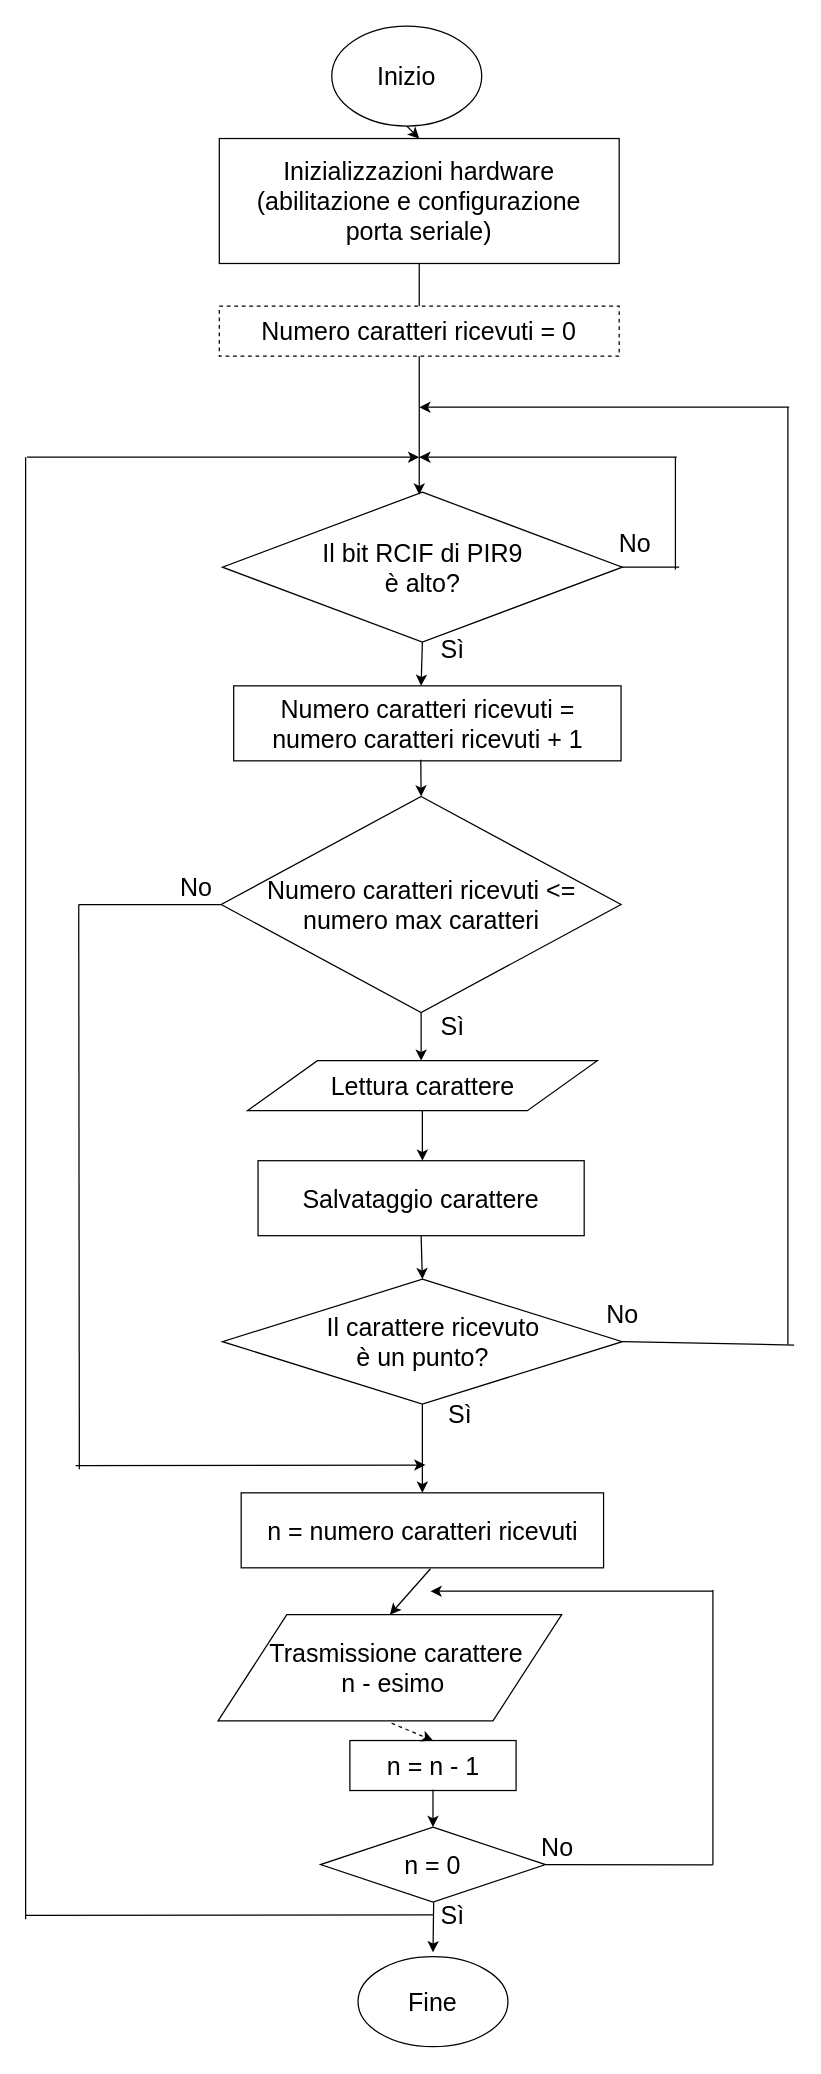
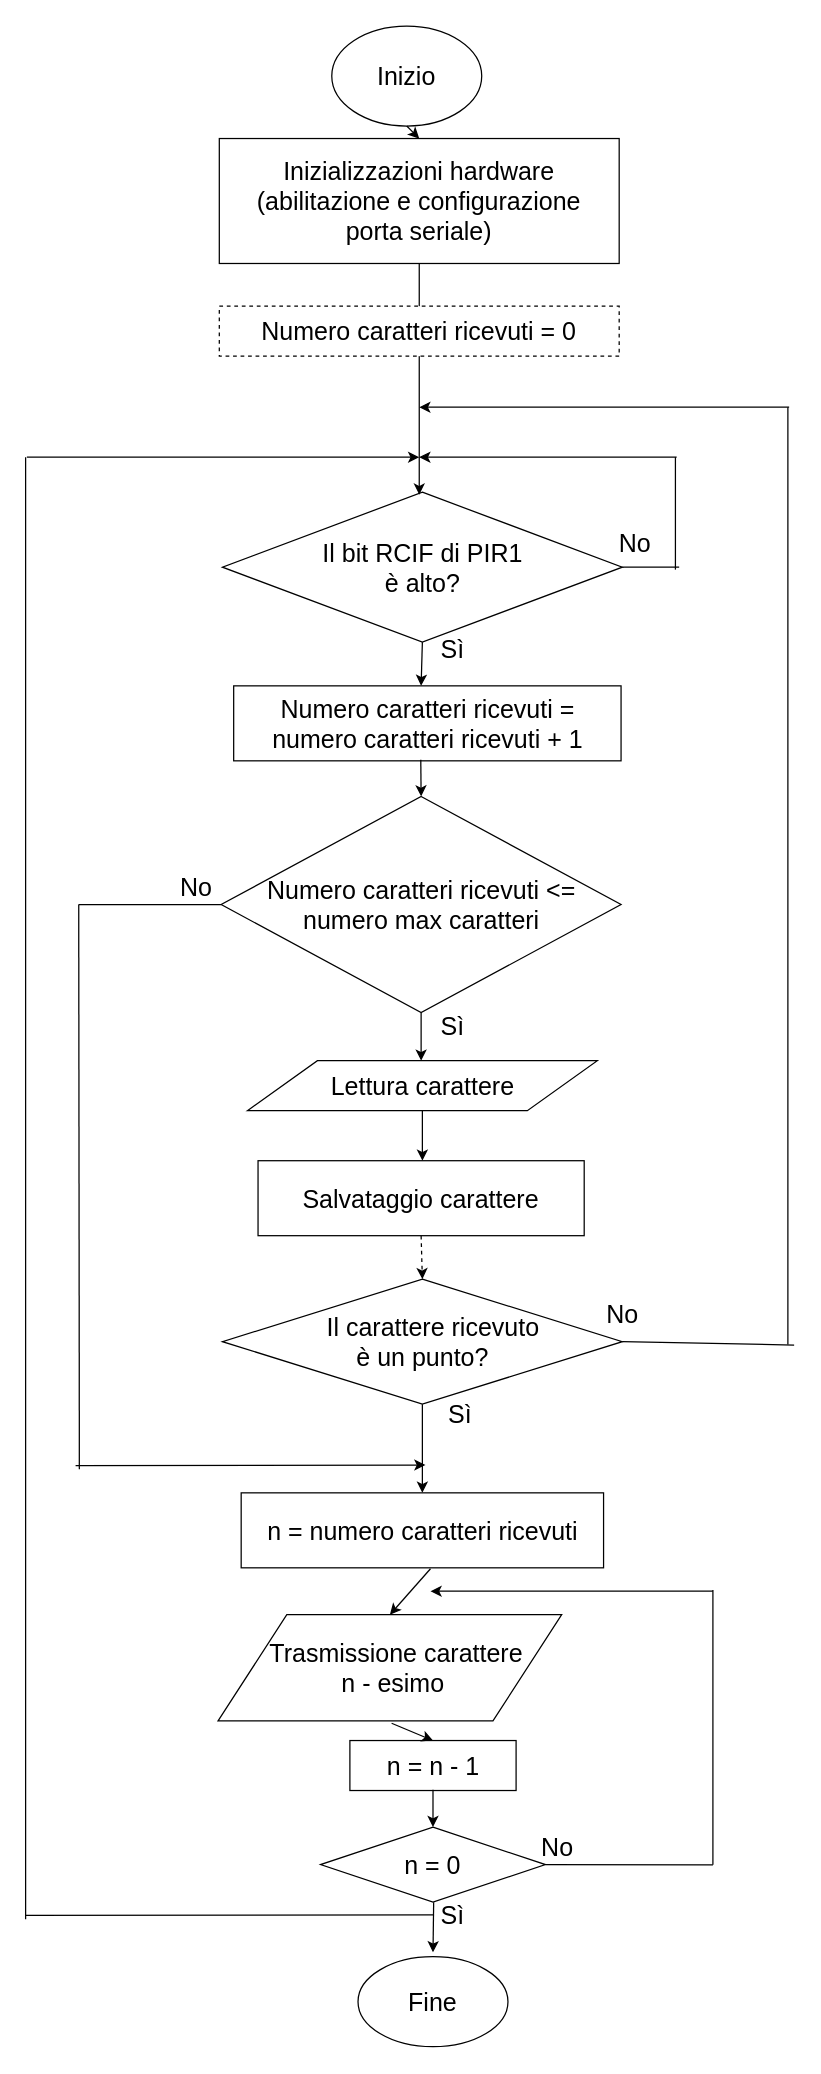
(423, 567) -> (423, 567)
(422, 1252) -> (422, 1252)
(409, 1730) -> (409, 1730)
